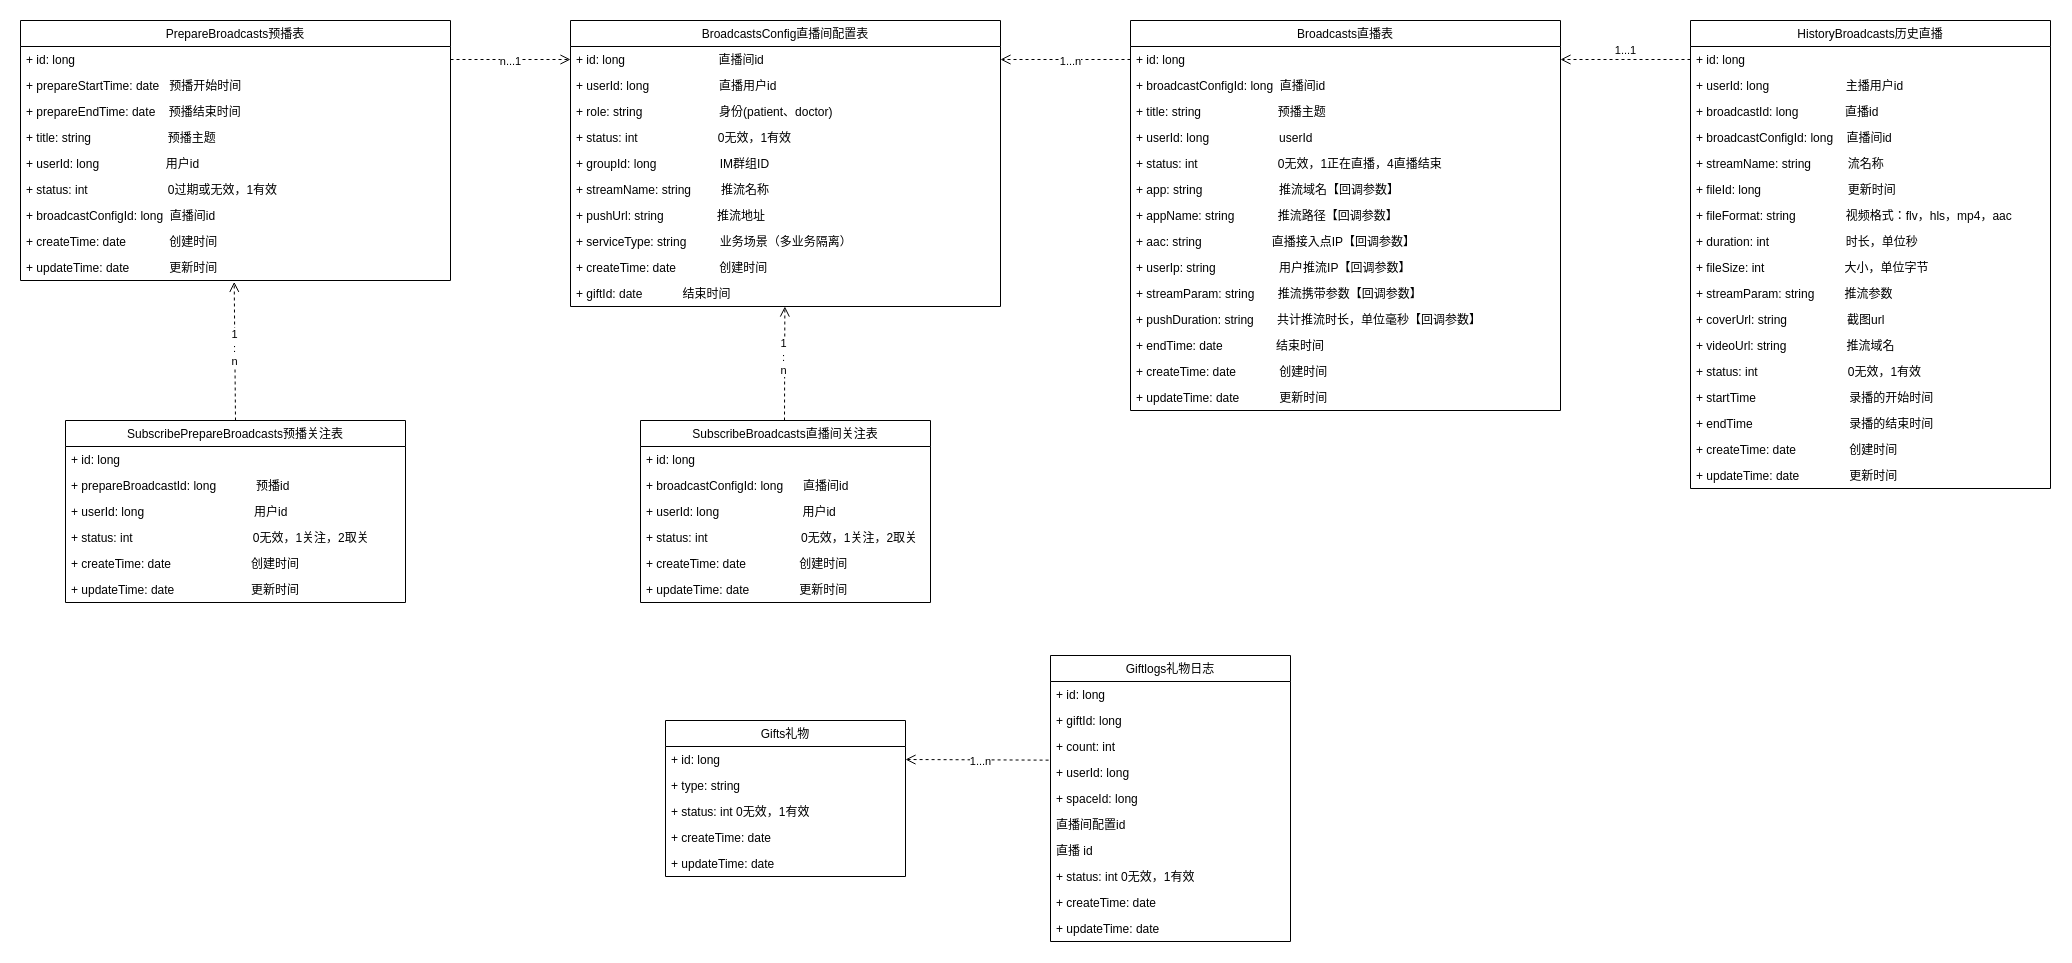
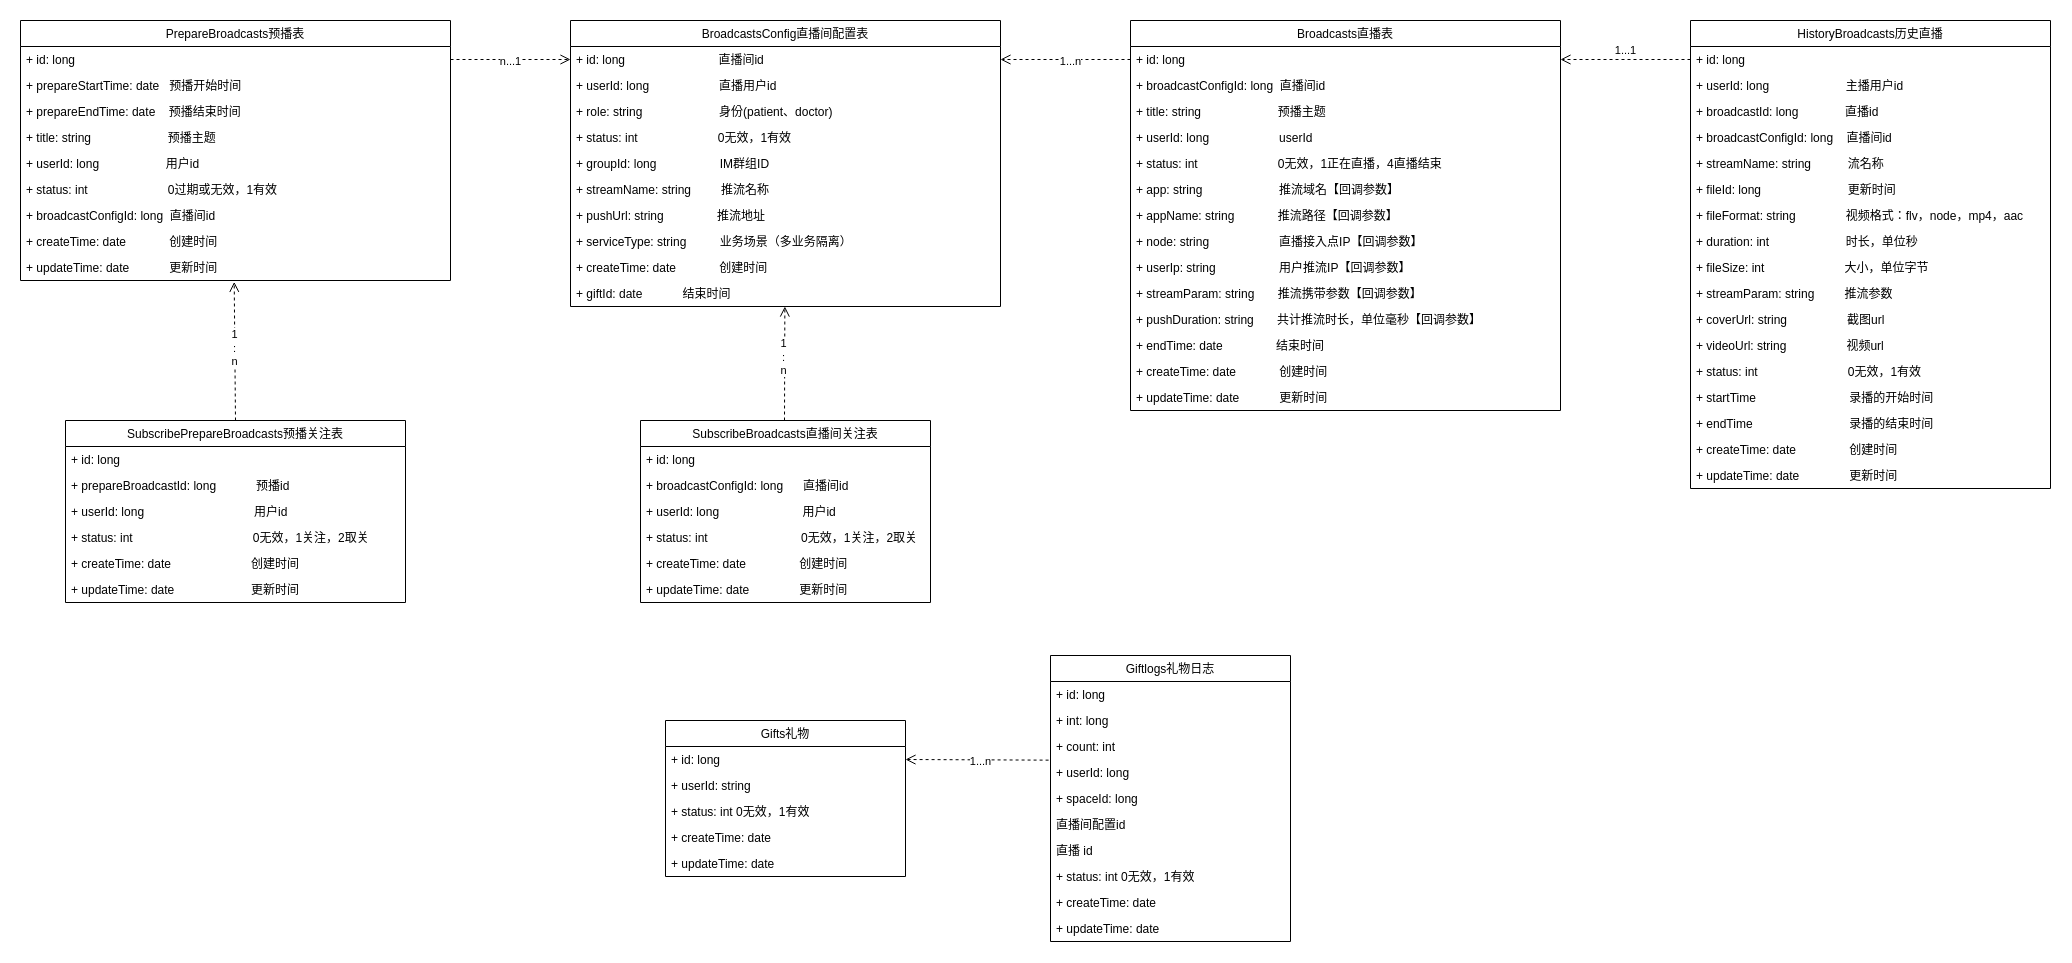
(1879, 216) -> (1883, 216)
(1301, 242) -> (1304, 242)
(1818, 346) -> (1814, 346)
(1095, 721) -> (1085, 721)
(712, 786) -> (719, 786)
